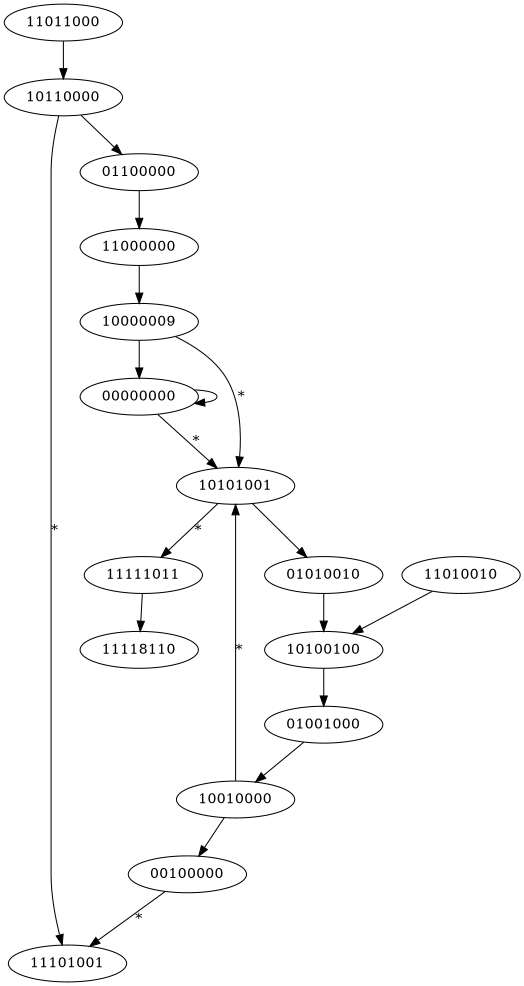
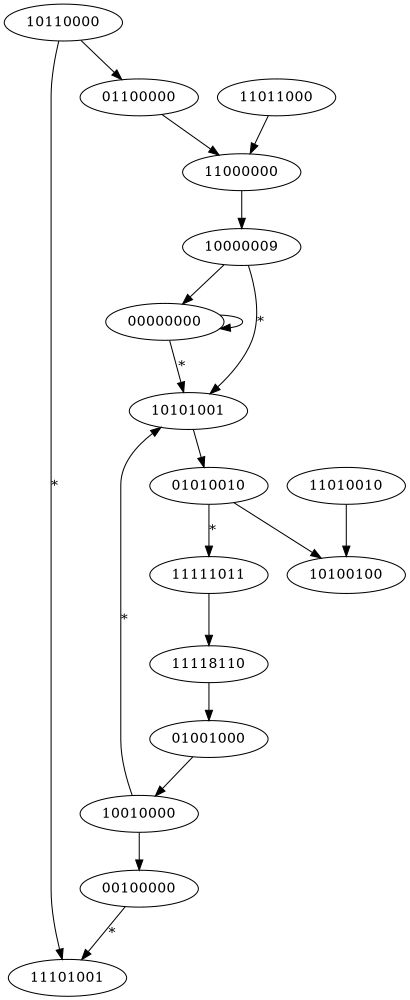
(63, 55) -> (262, 130)
(193, 527) -> (209, 525)
(324, 682) -> (209, 697)
